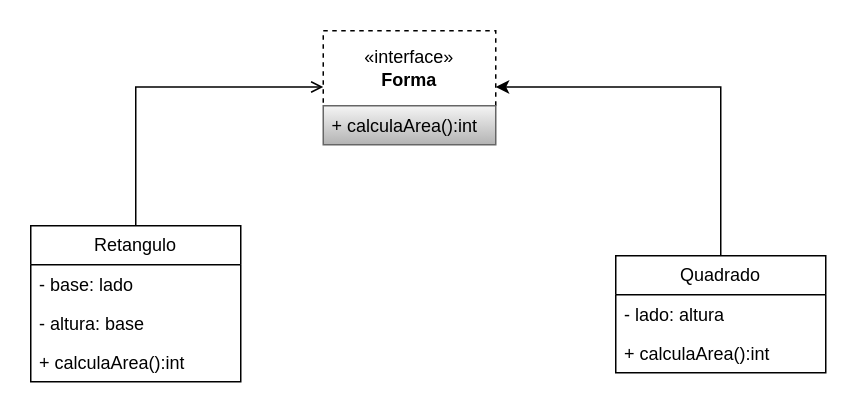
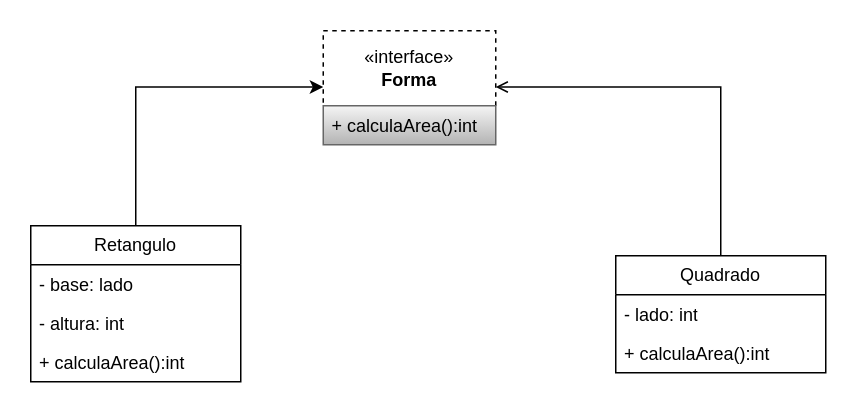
(314, 87) -> (312, 87)
(507, 87) -> (504, 87)
(684, 316) -> (668, 316)
(101, 325) -> (94, 325)
